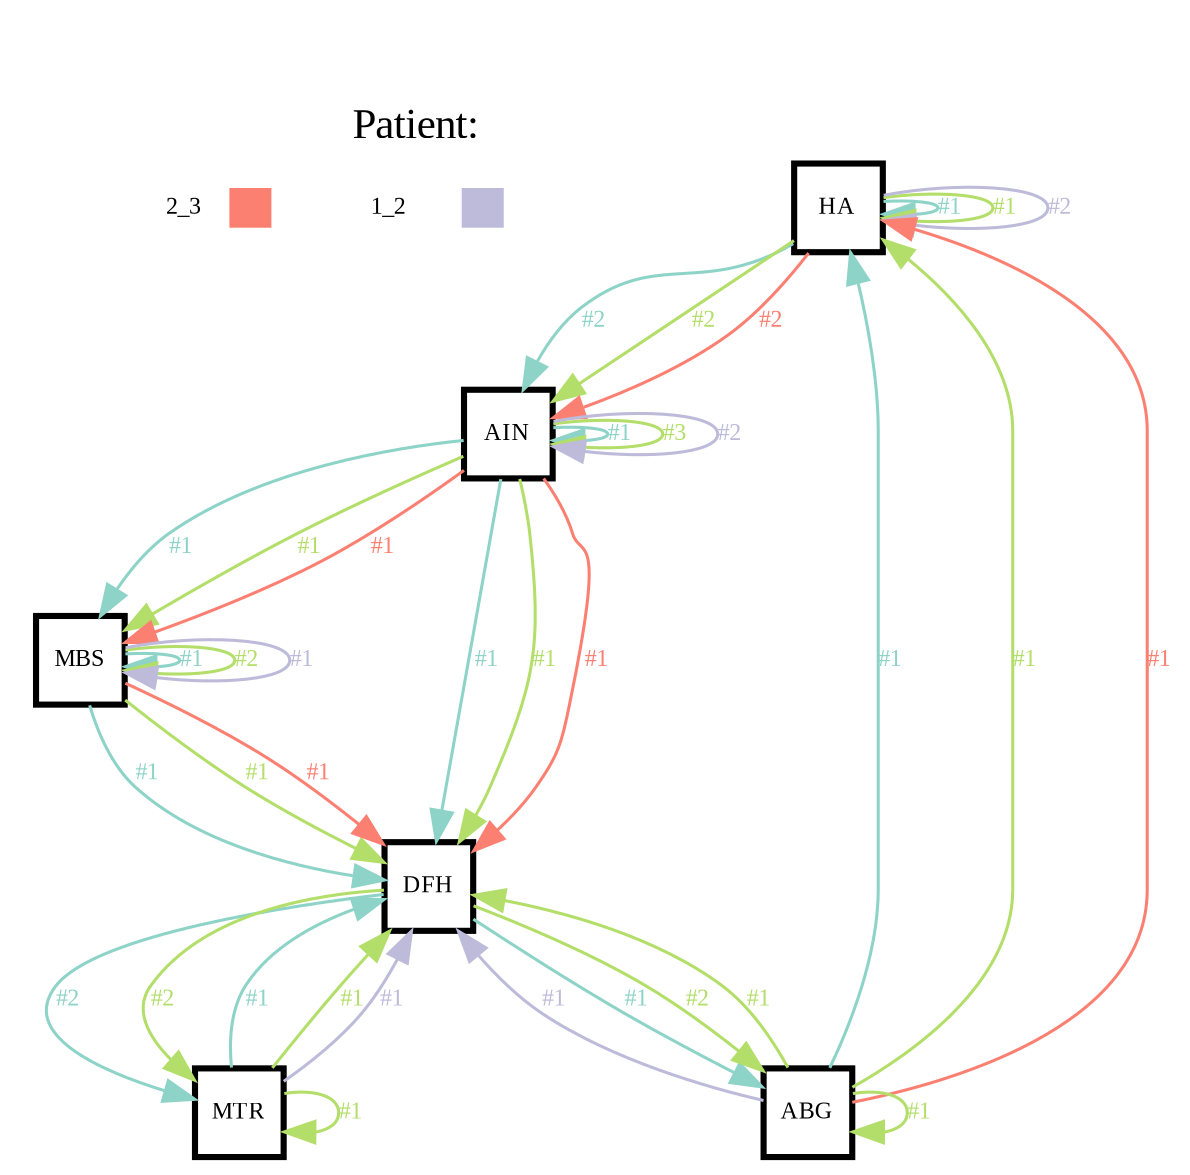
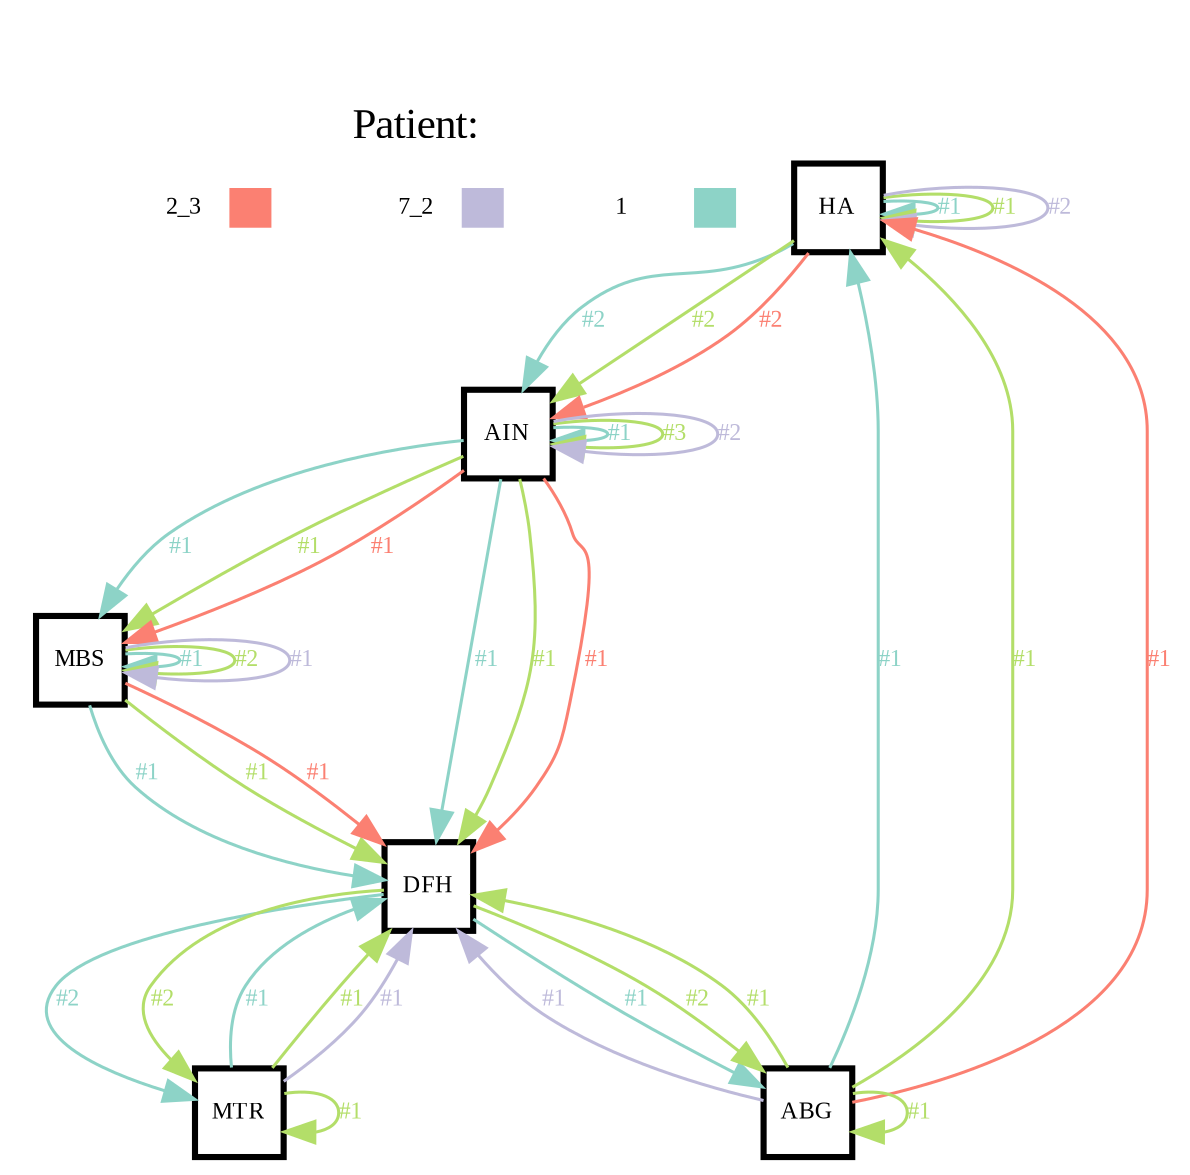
(417, 208) -> (417, 208)
none -> (649, 208)
